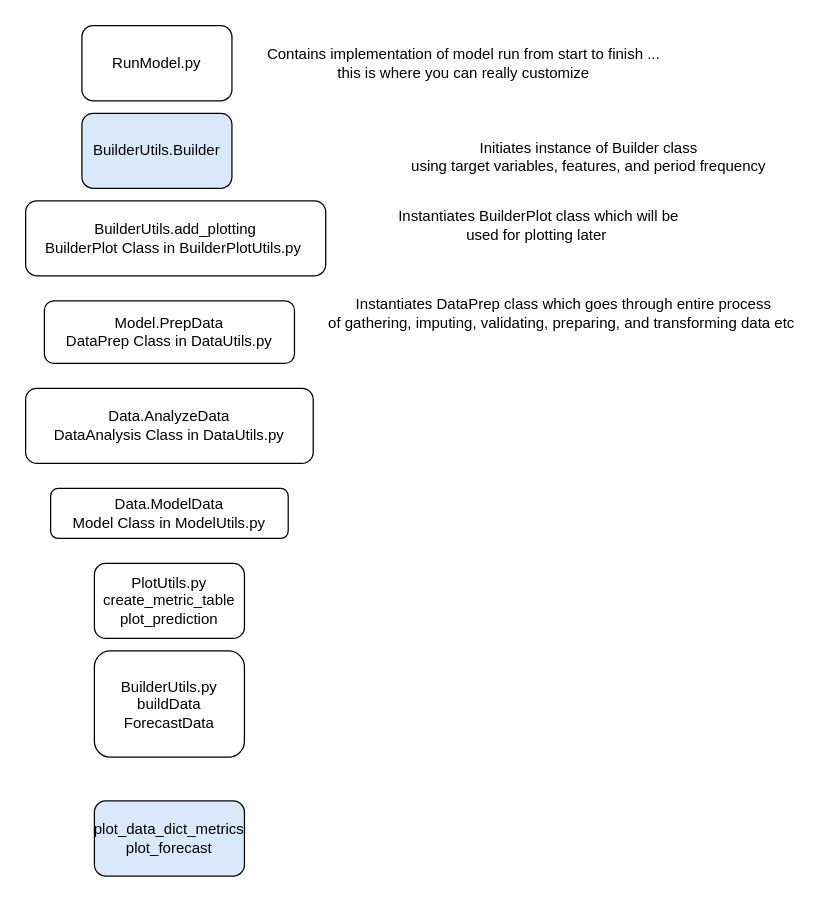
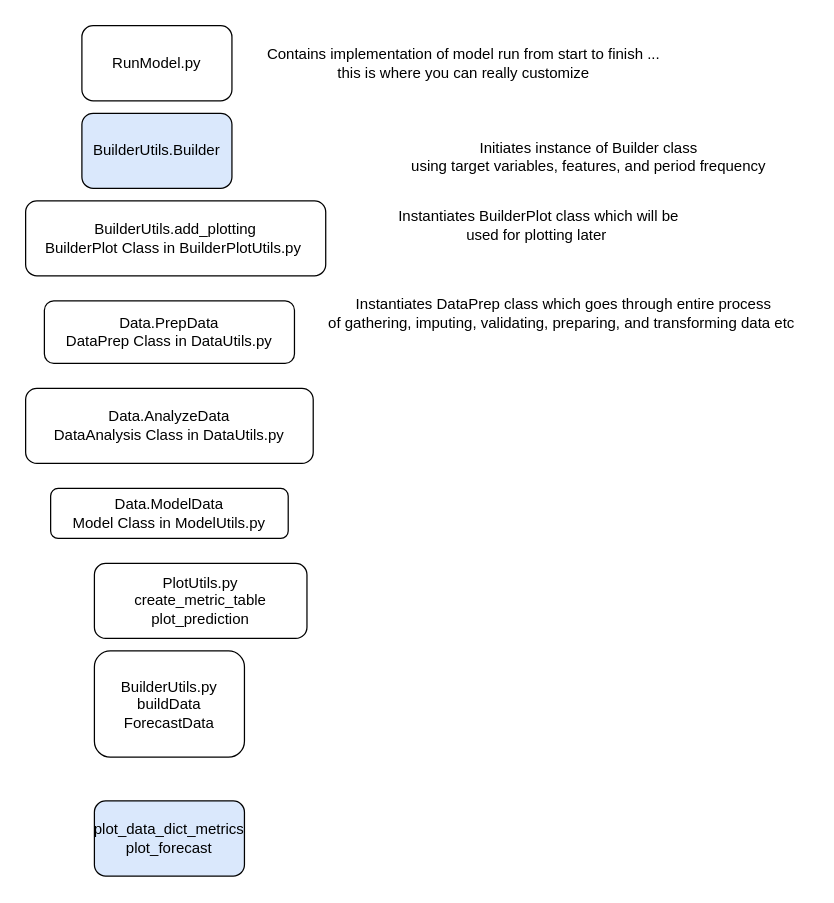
(169, 332) -> (169, 332)
(169, 601) -> (201, 601)
